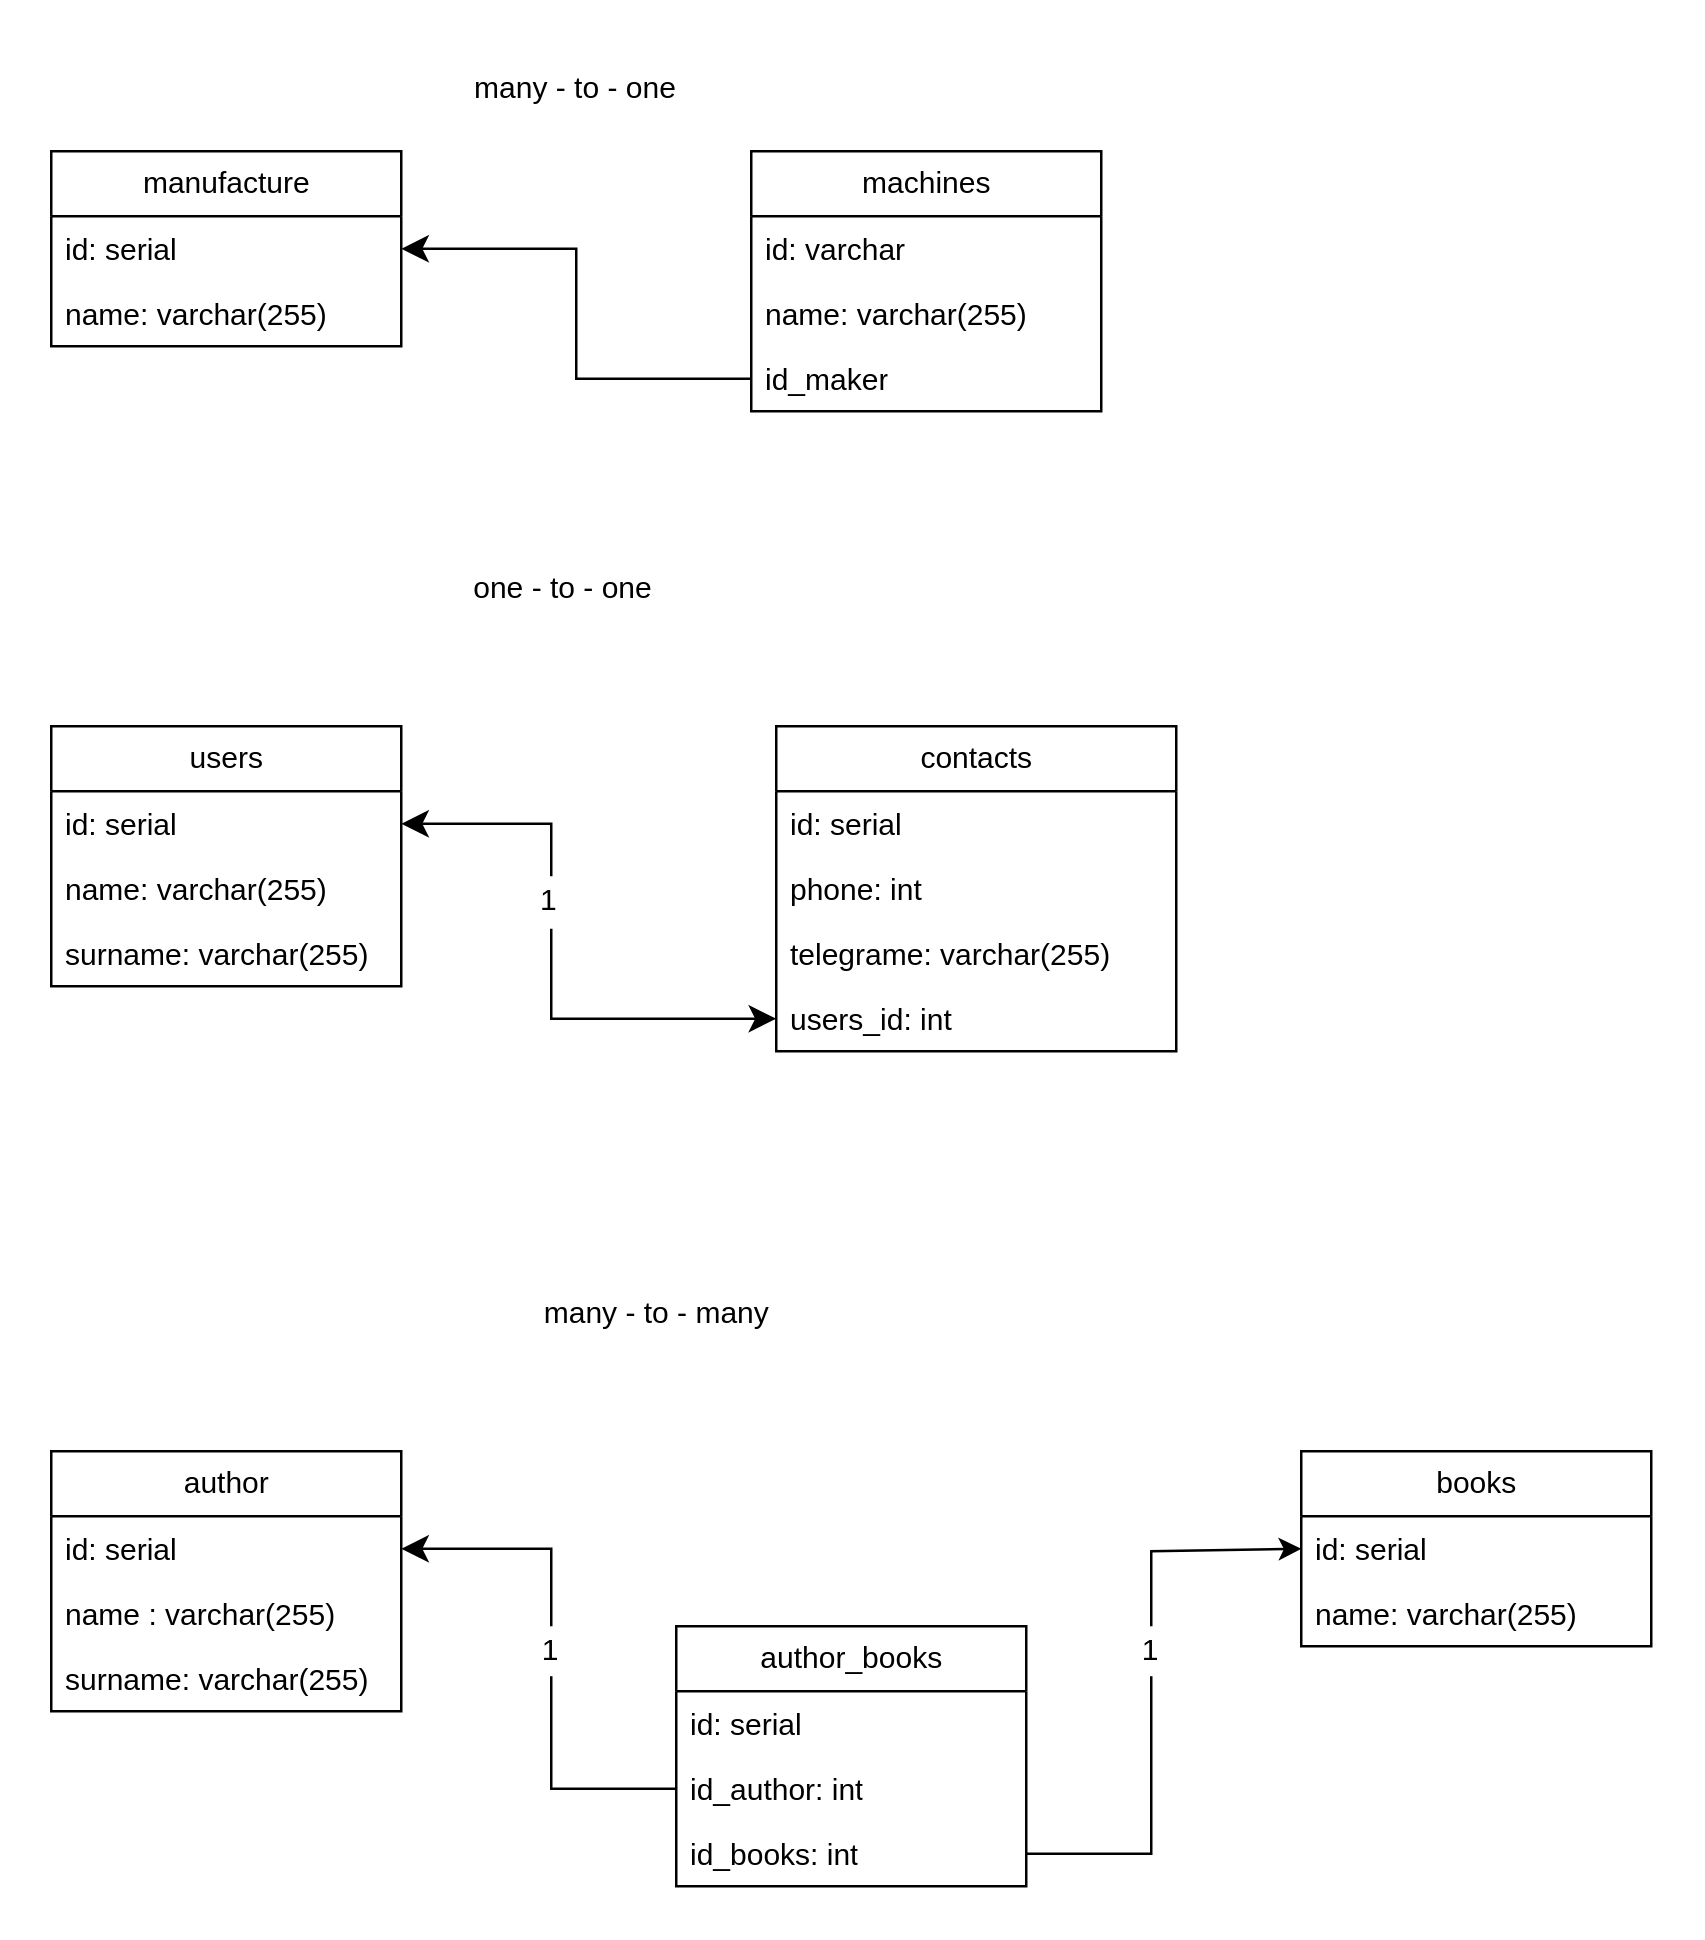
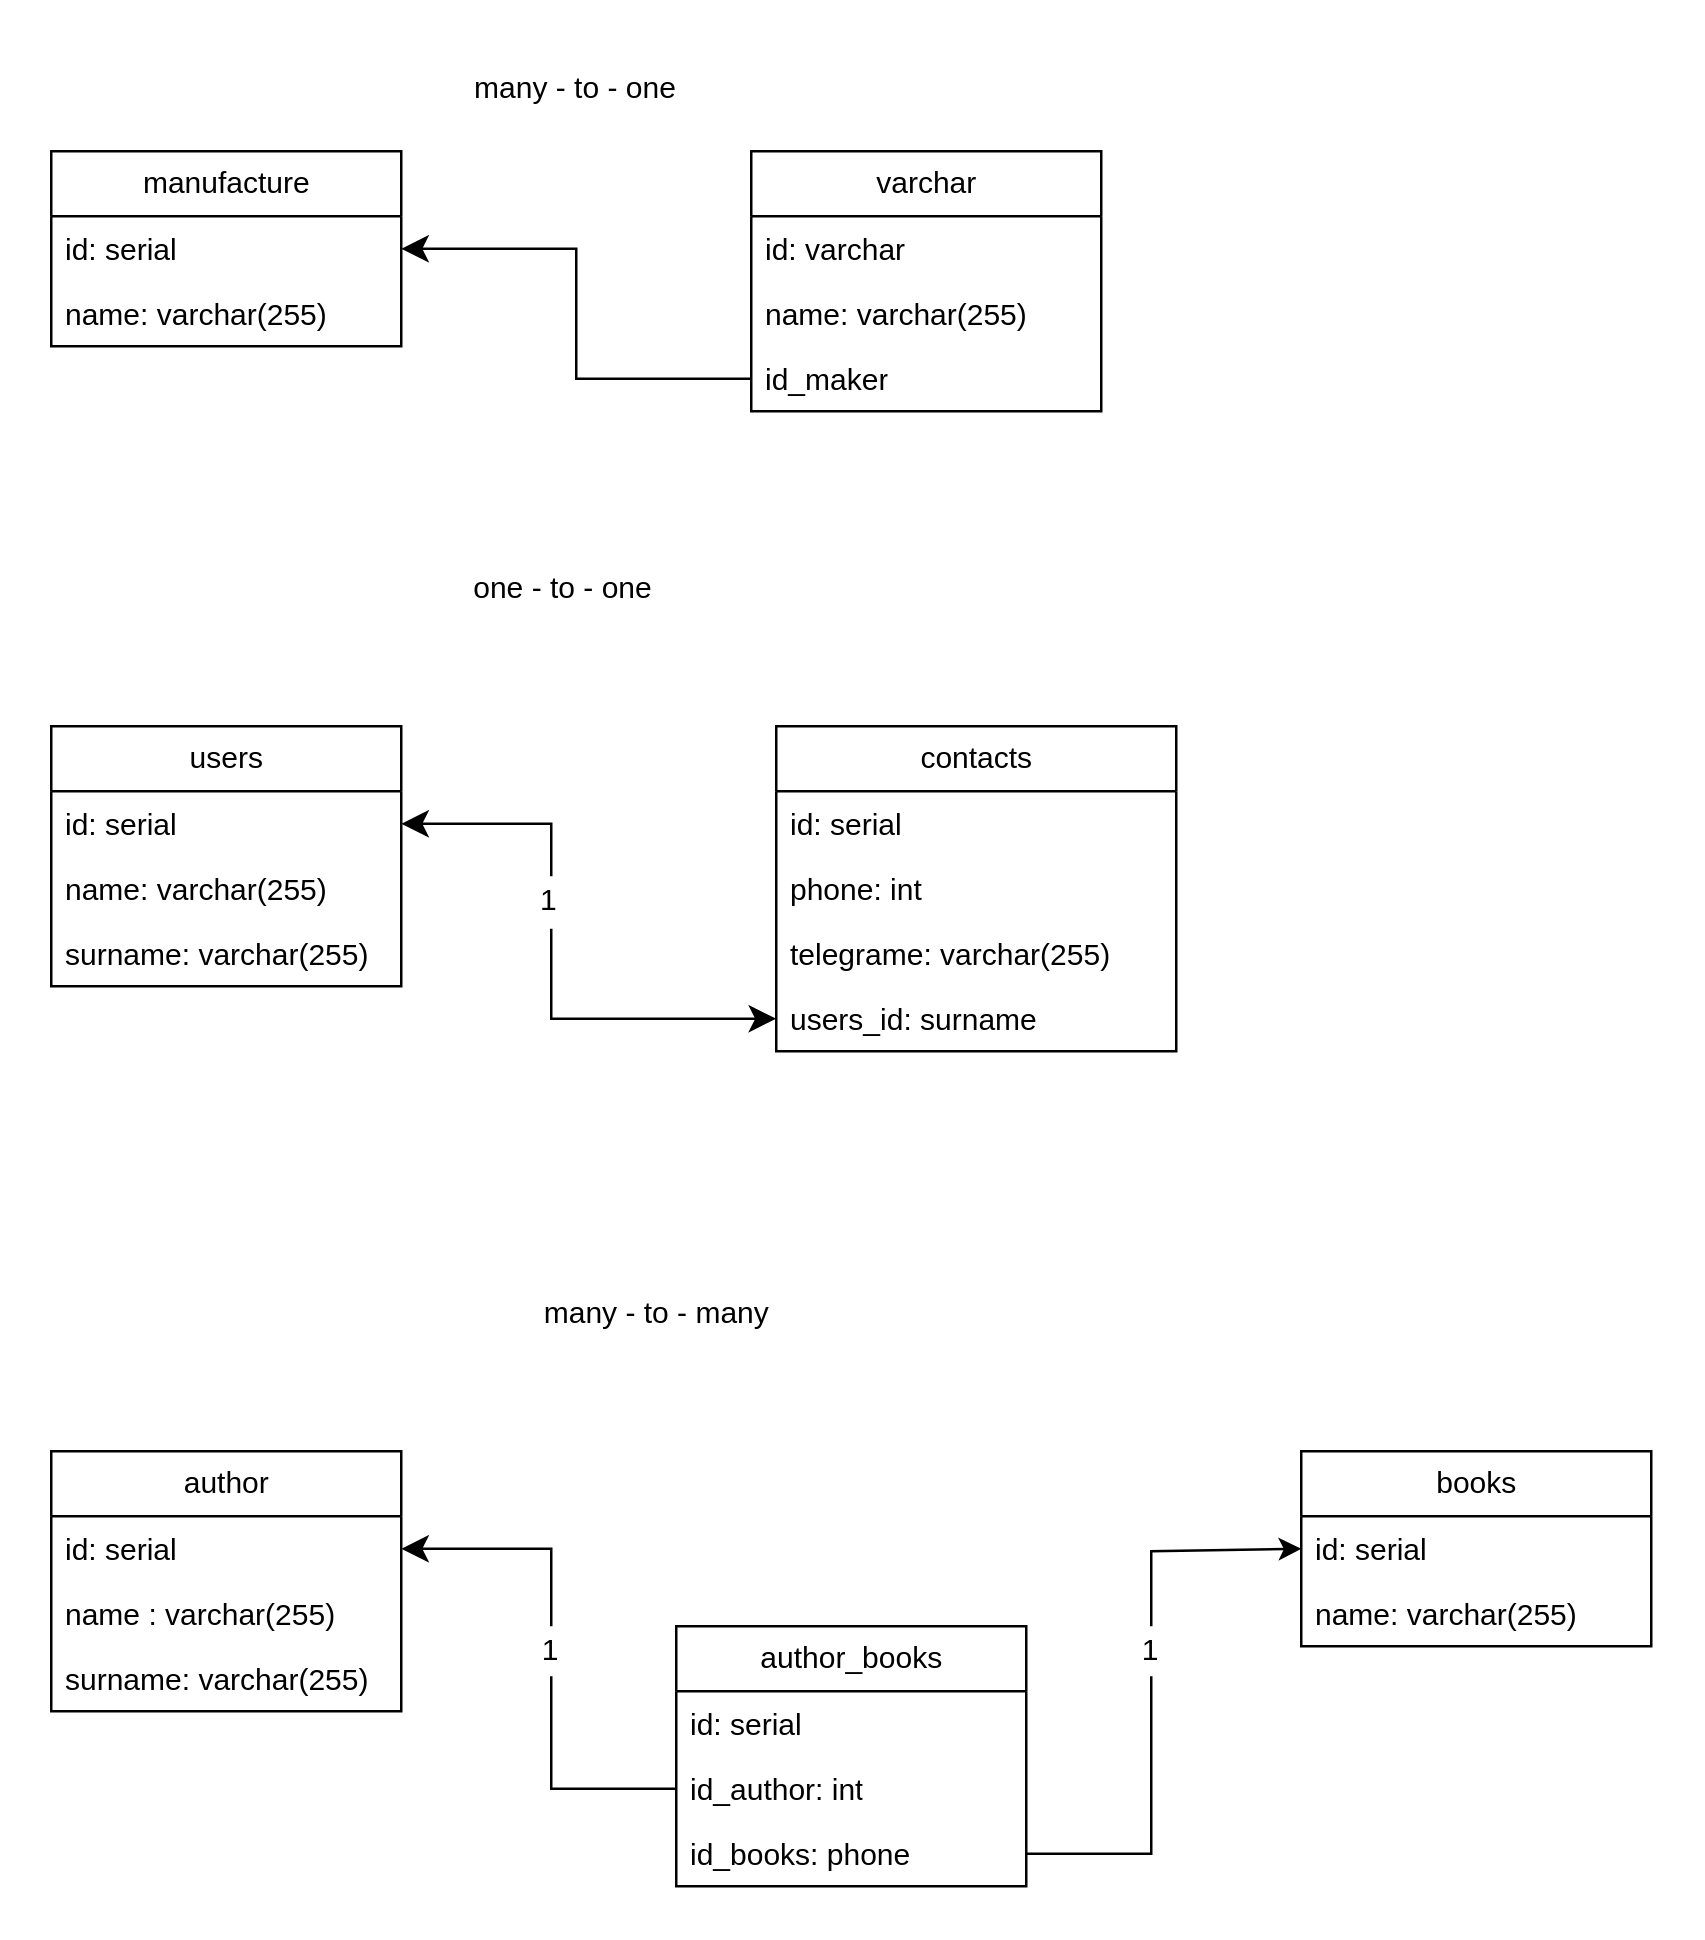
(928, 184) -> (928, 184)
(885, 1022) -> (922, 1022)
(785, 1857) -> (806, 1857)
